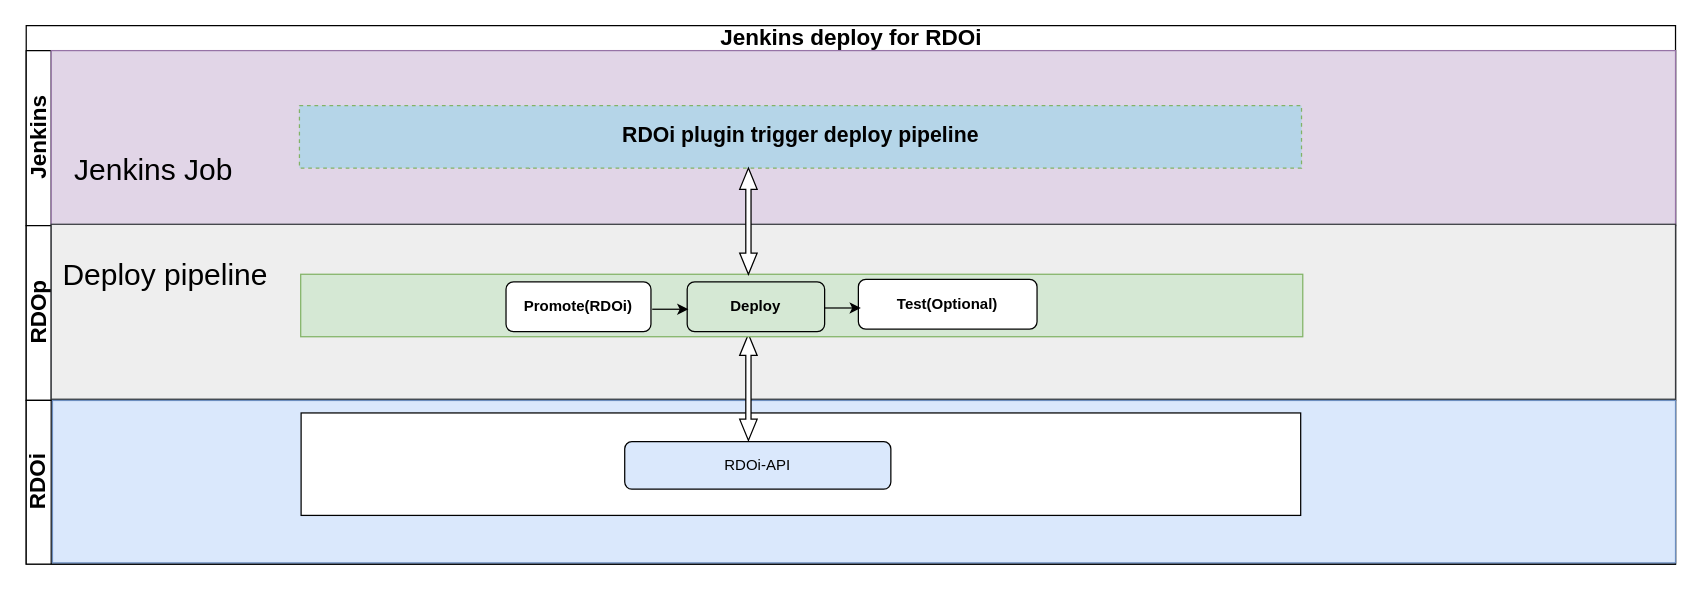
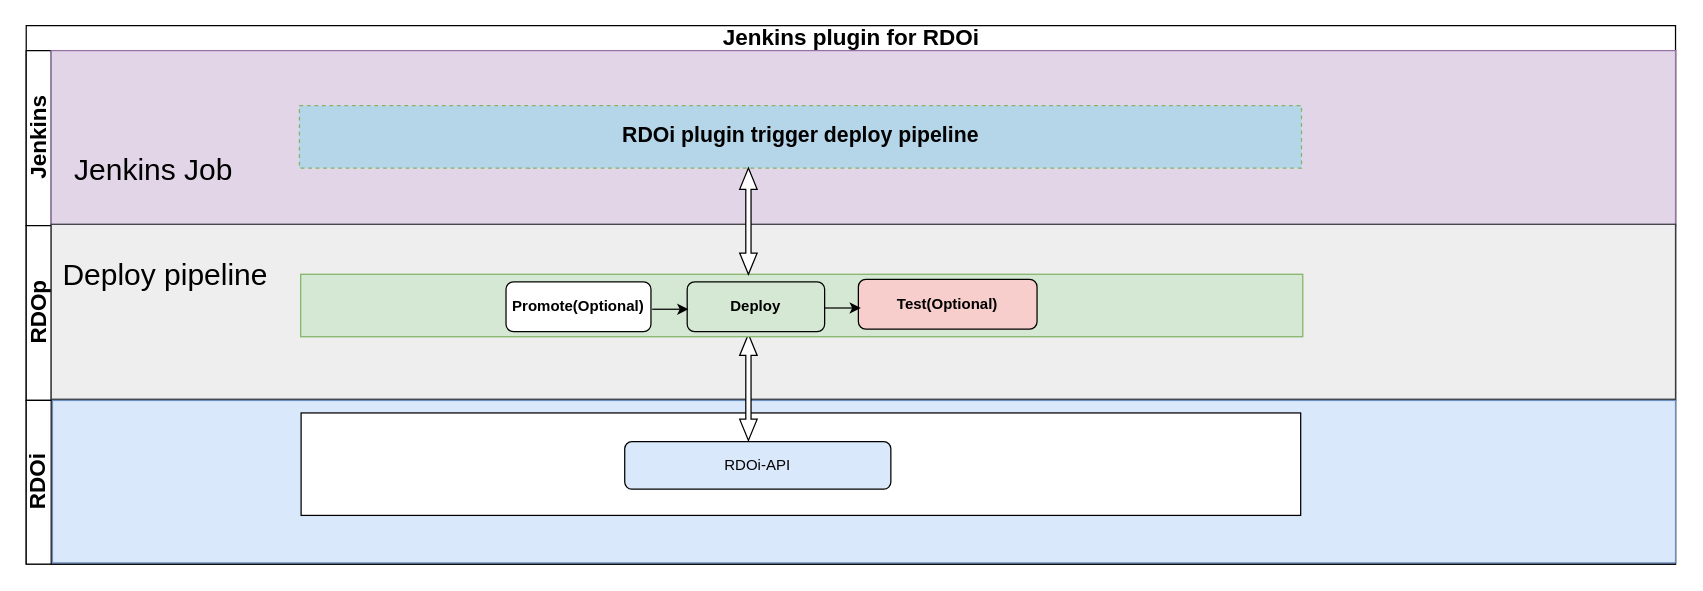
(851, 38) -> (851, 38)
(948, 304) -> (948, 304)
(578, 307) -> (578, 307)
